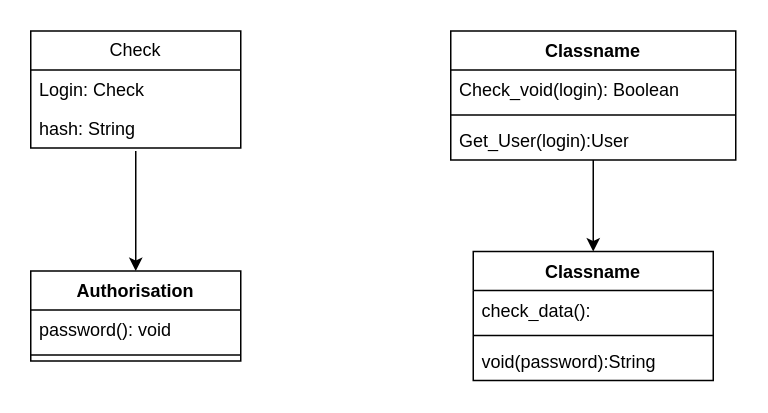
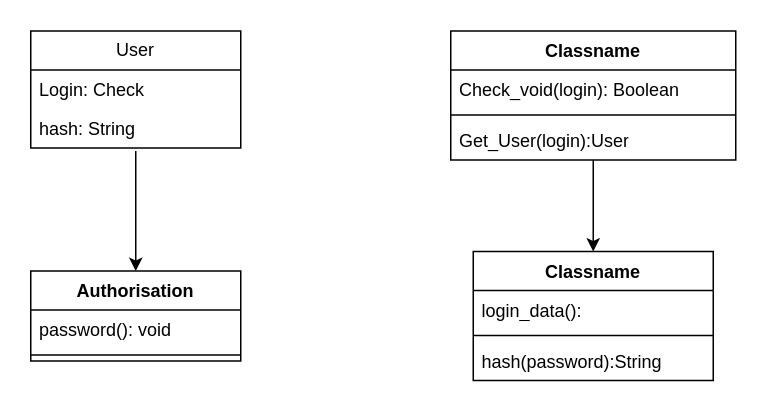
(136, 50) -> (136, 50)
(545, 312) -> (541, 312)
(581, 363) -> (583, 363)
